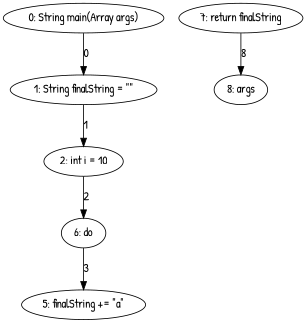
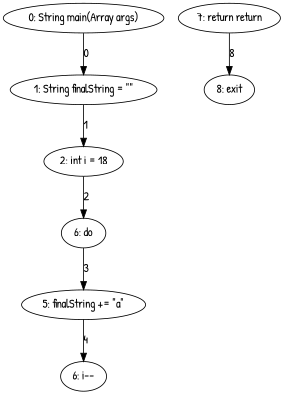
(241, 18) -> (229, 18)
(241, 90) -> (229, 90)
(84, 161) -> (84, 161)
none -> (84, 376)
